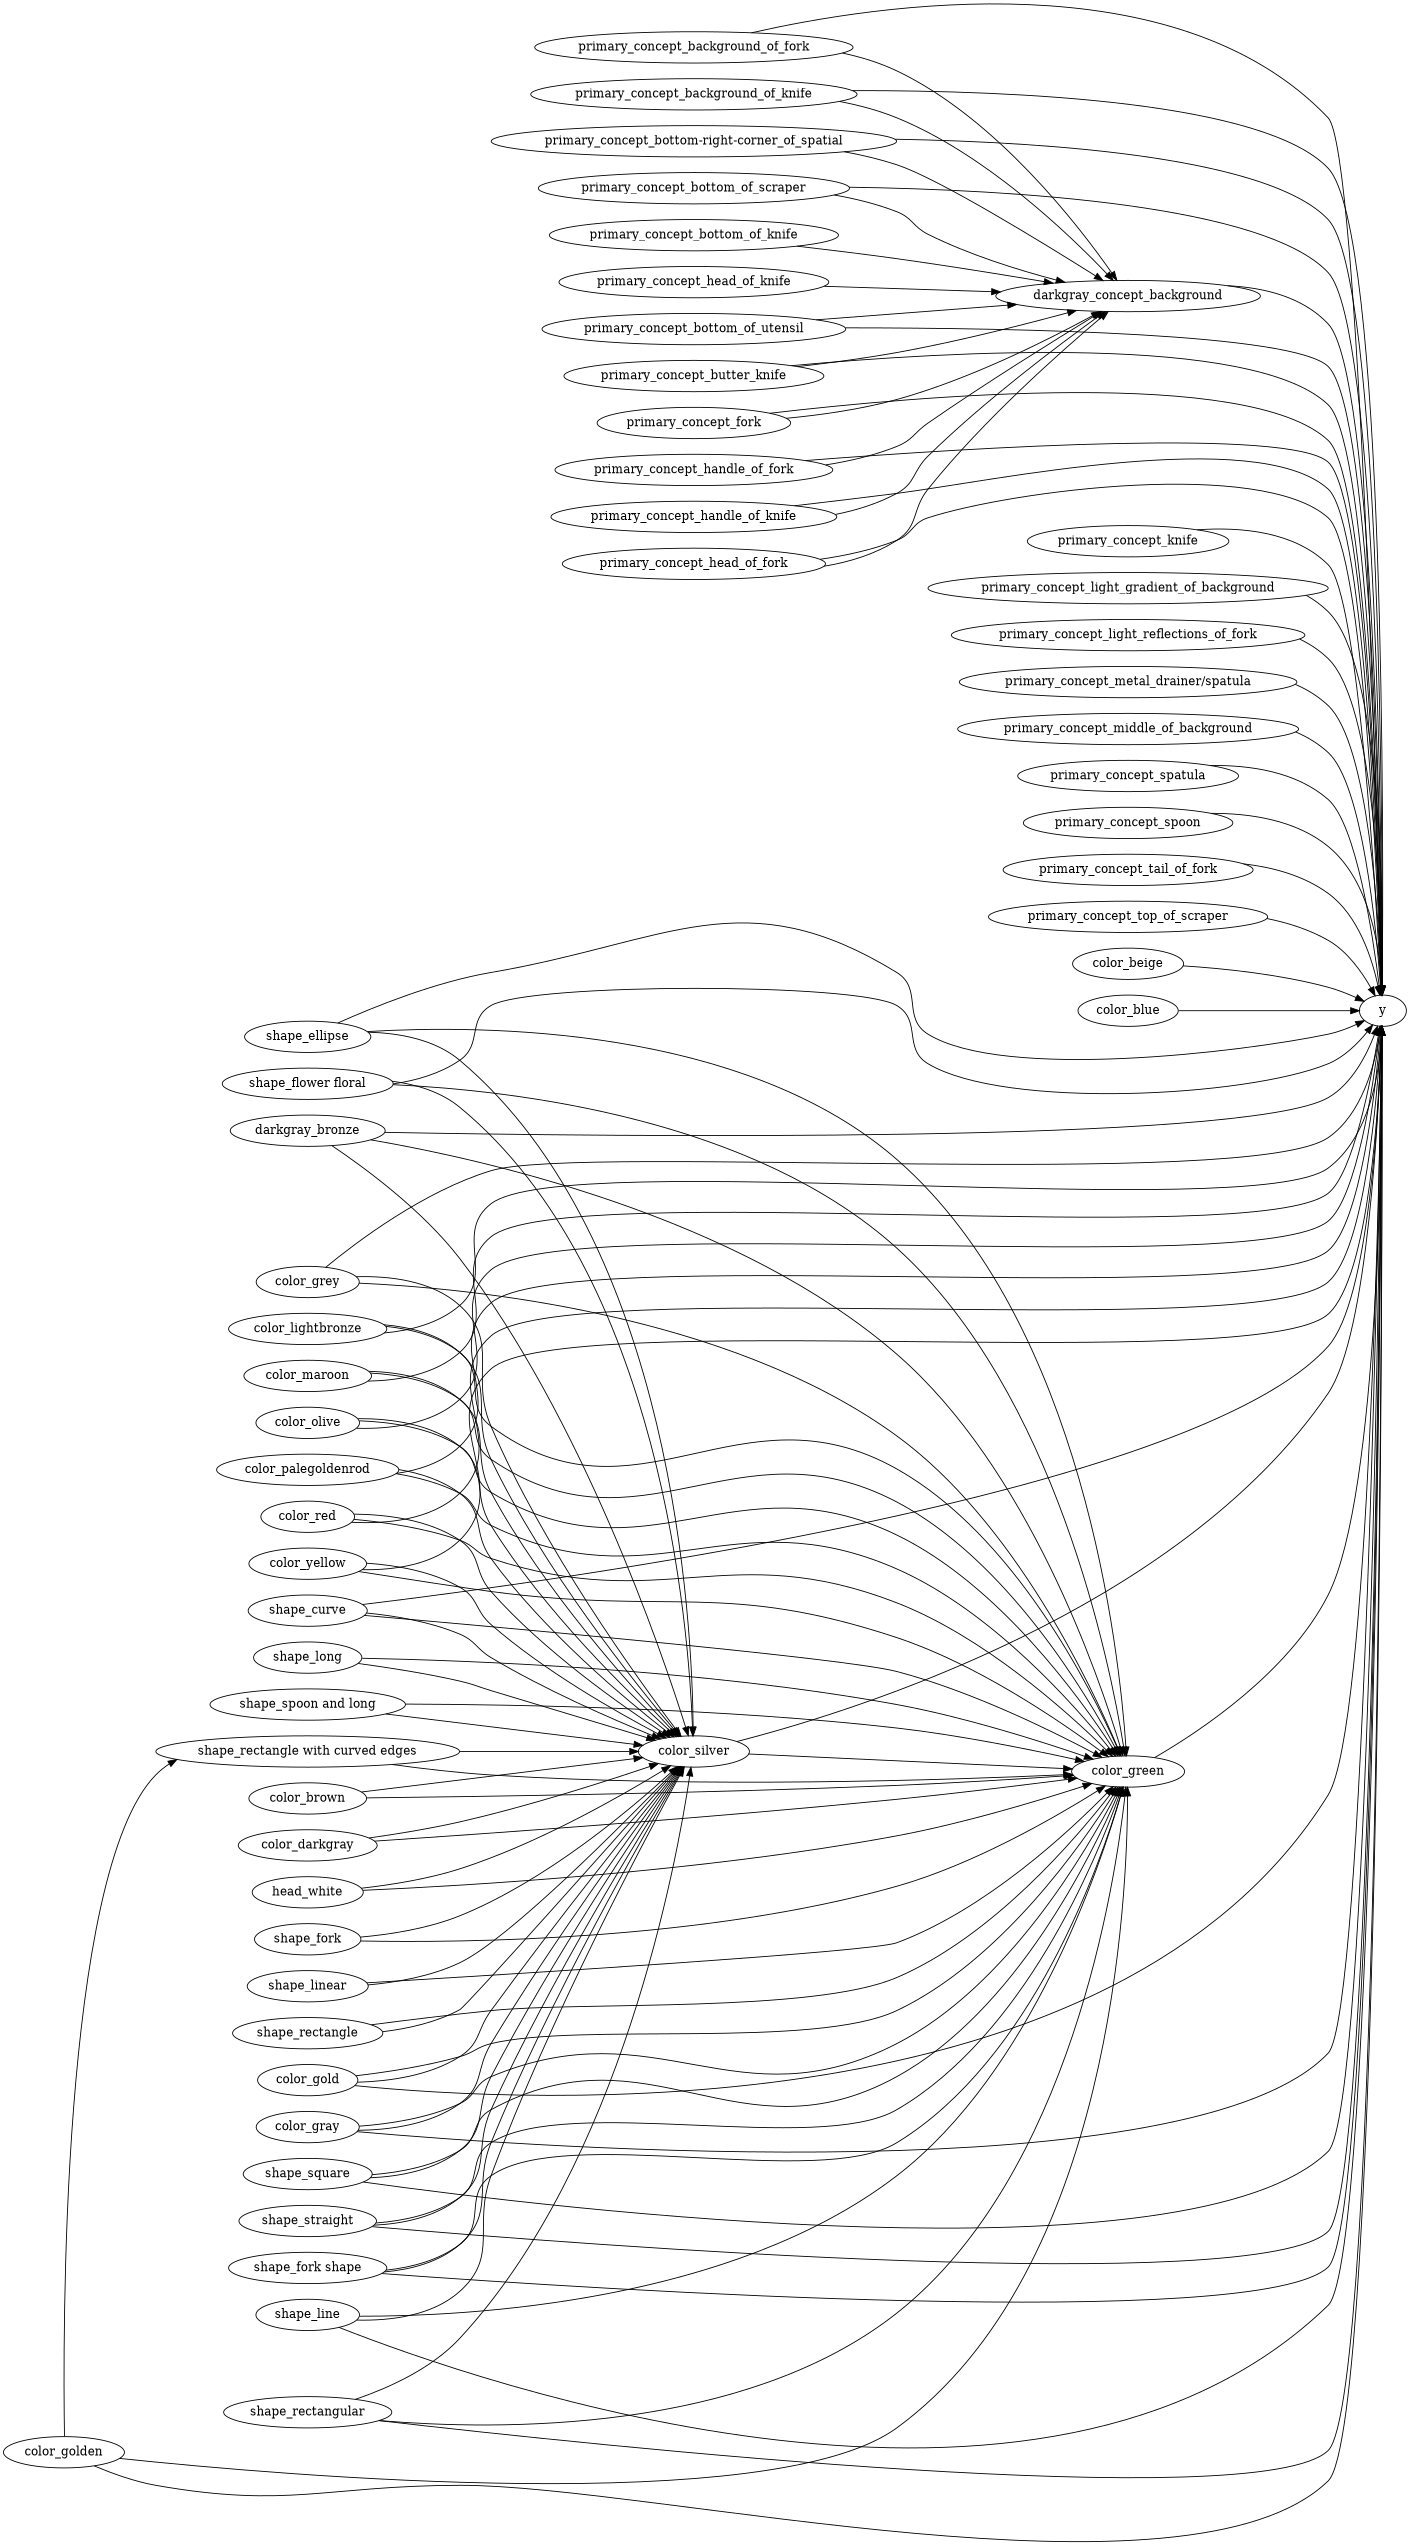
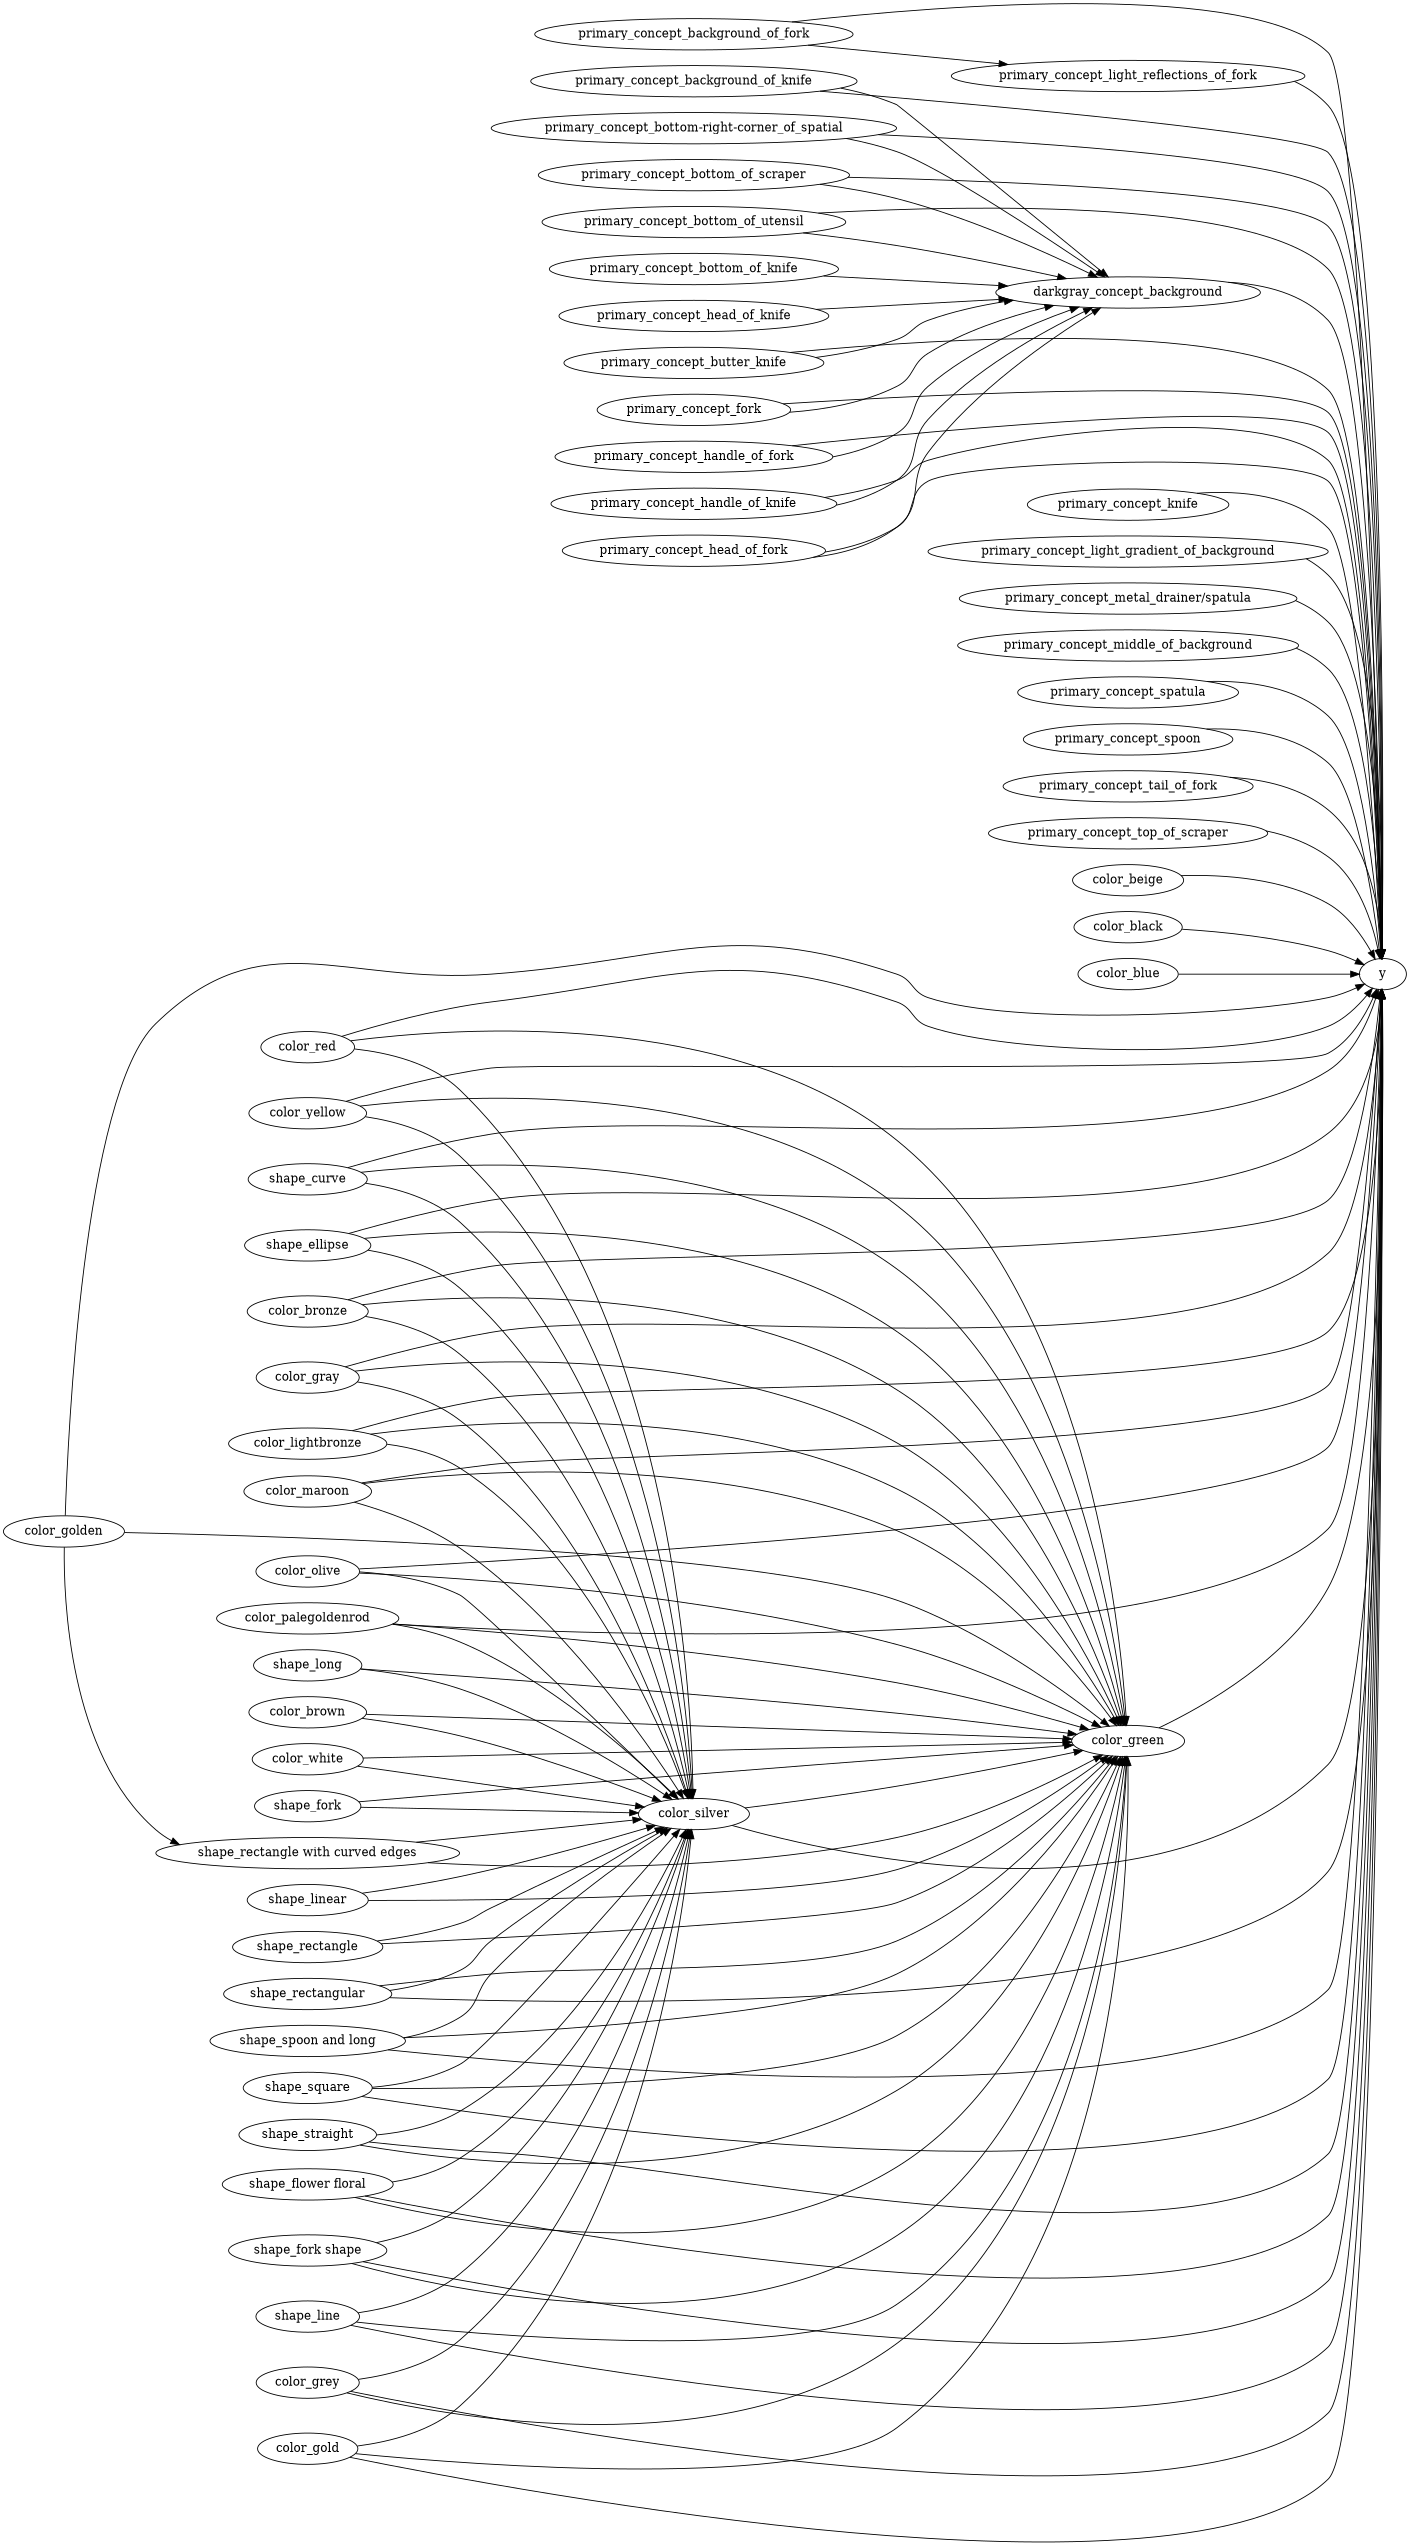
(989, 134) -> (904, 54)
none -> (1128, 927)
(308, 1131) -> (308, 1311)
(308, 1845) -> none
(308, 1892) -> (308, 1759)
none -> (1333, 1972)
